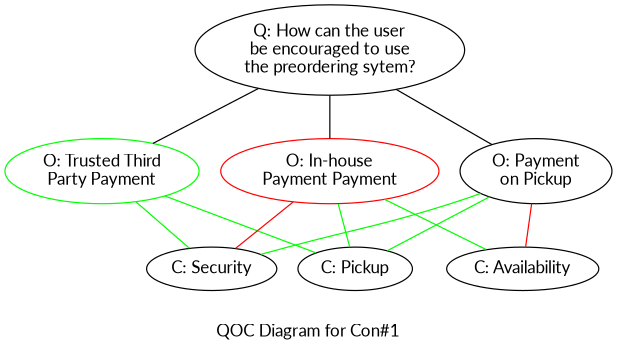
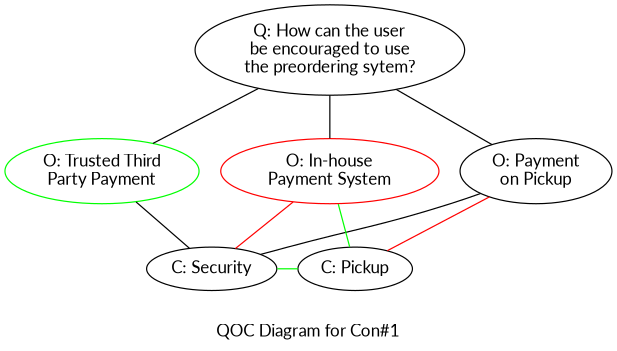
(330, 171) -> (330, 171)
(446, 220) -> (438, 224)
(240, 224) -> (288, 269)
(163, 225) -> (163, 225)
(371, 226) -> (371, 226)
(523, 269) -> none
